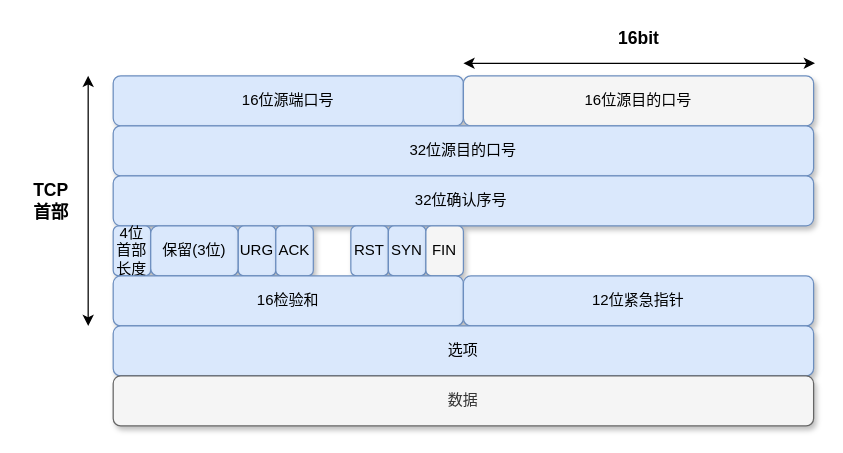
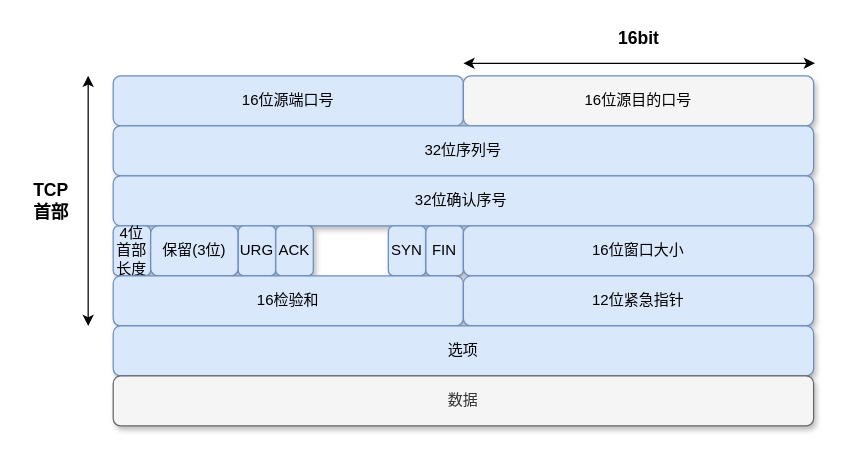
(463, 151) -> (463, 151)
(369, 251) -> none
(444, 251) -> (444, 251)
none -> (638, 251)
